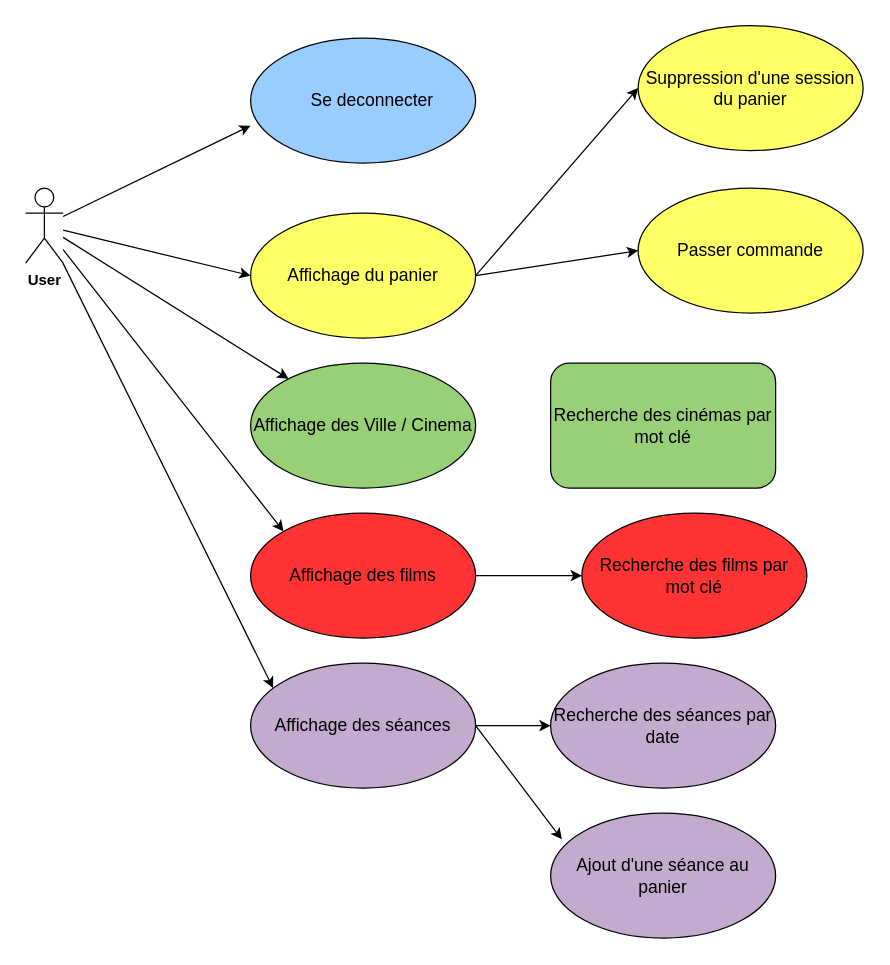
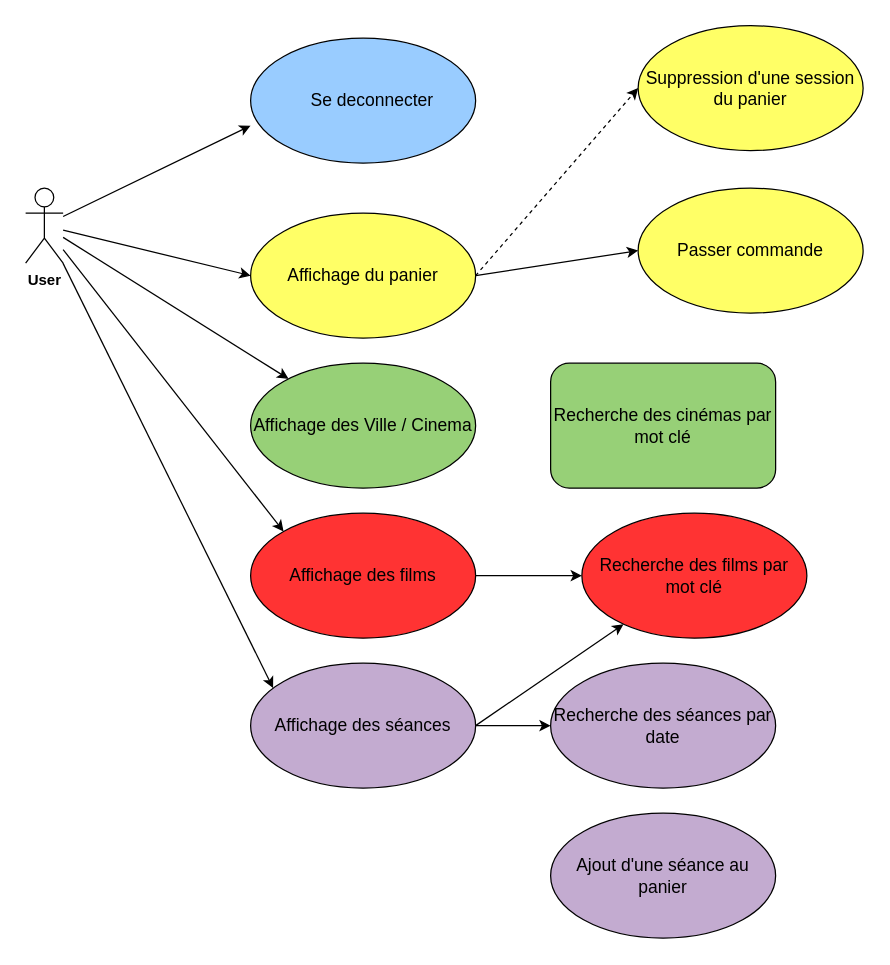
(555, 184) -> (555, 184)
(517, 780) -> (548, 676)
